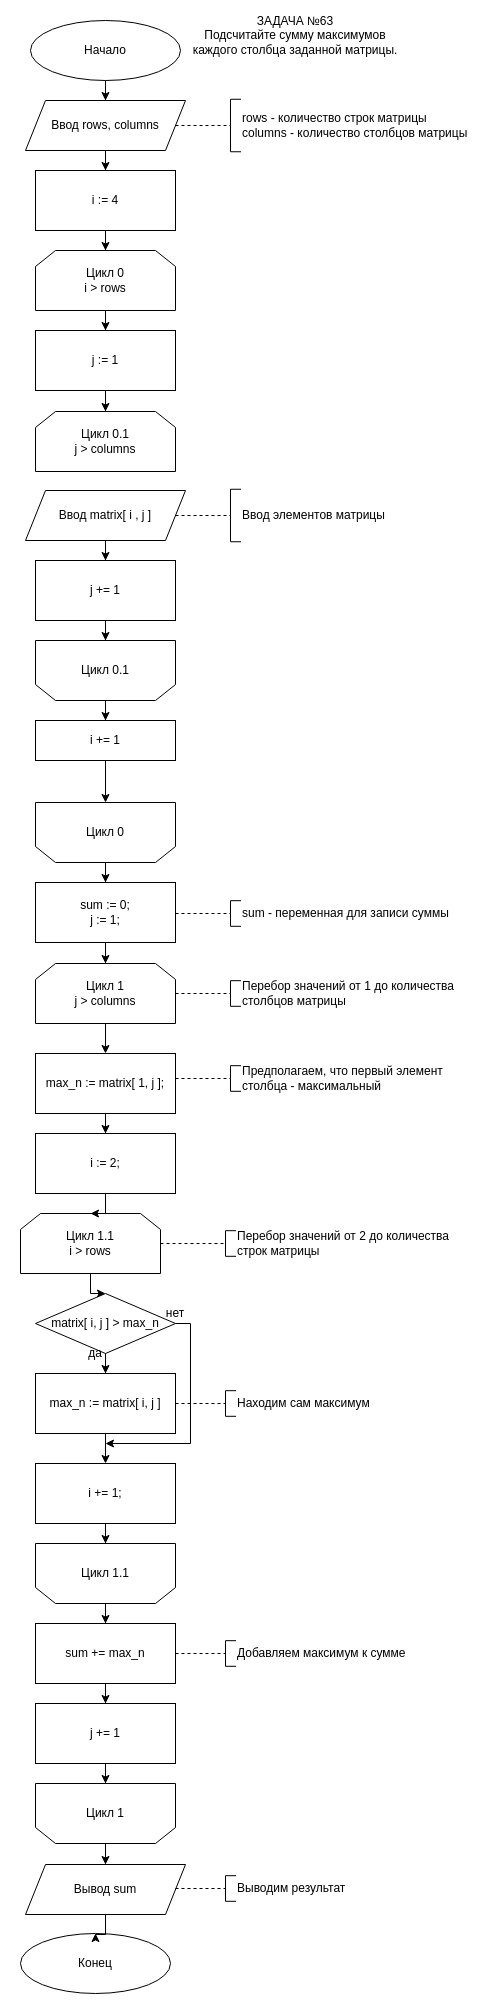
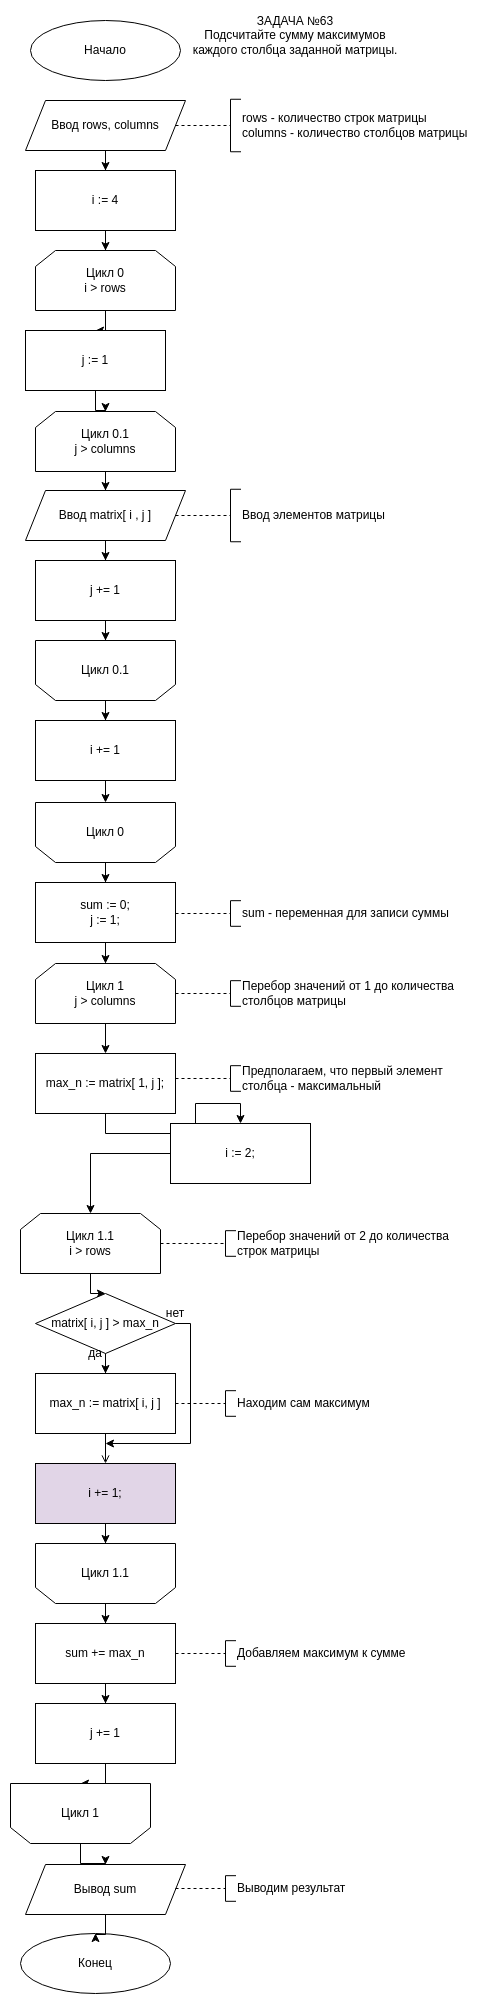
(106, 95) -> none
(106, 361) -> (96, 361)
none -> (106, 485)
(106, 741) -> (106, 751)
(106, 1164) -> (241, 1154)
(106, 1455) -> (106, 1456)
(106, 1494) -> (106, 1494)
(106, 1814) -> (81, 1814)
